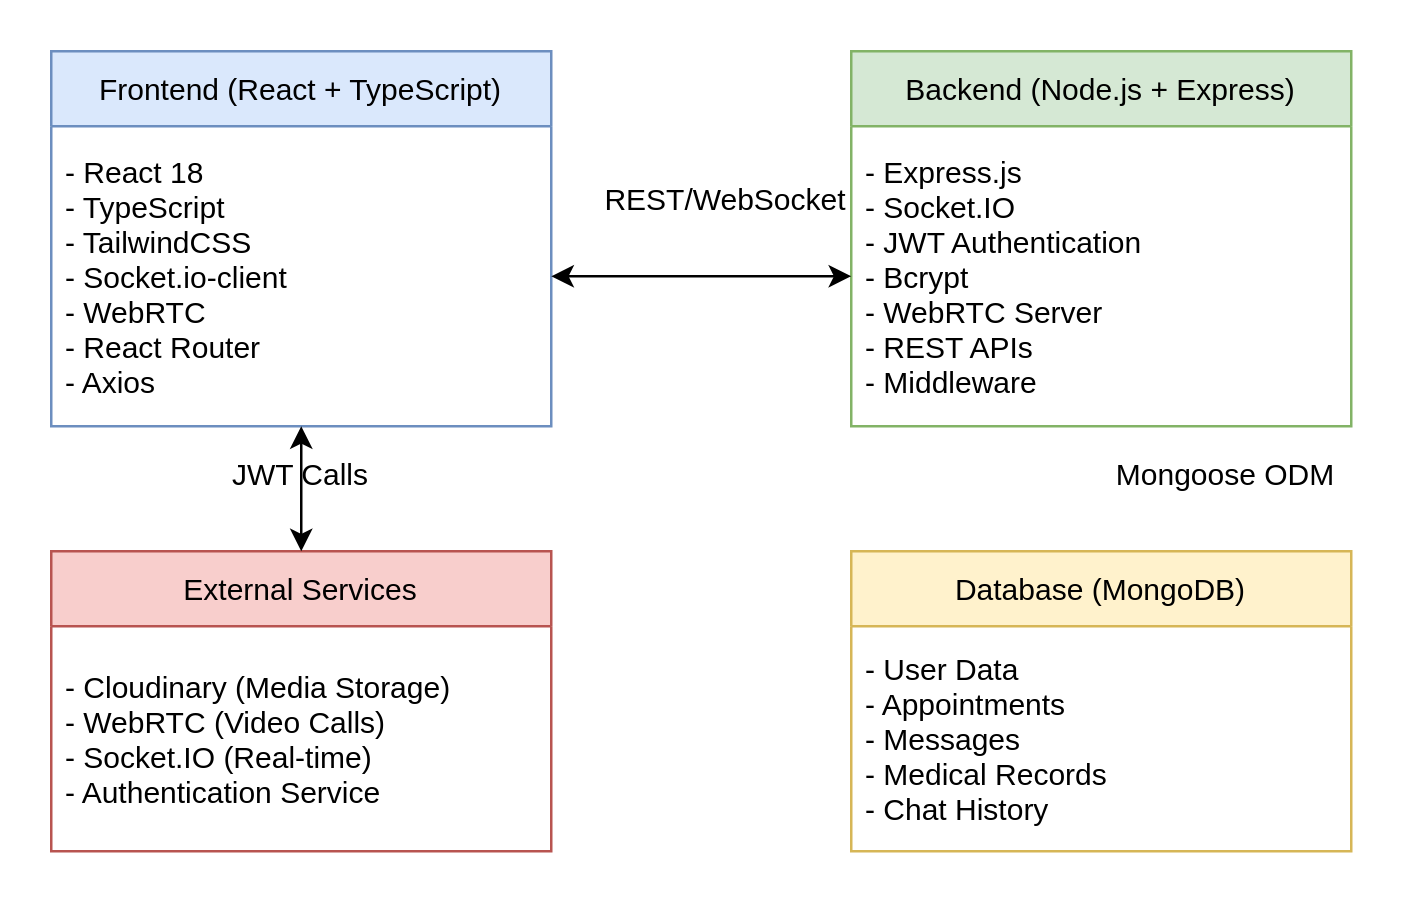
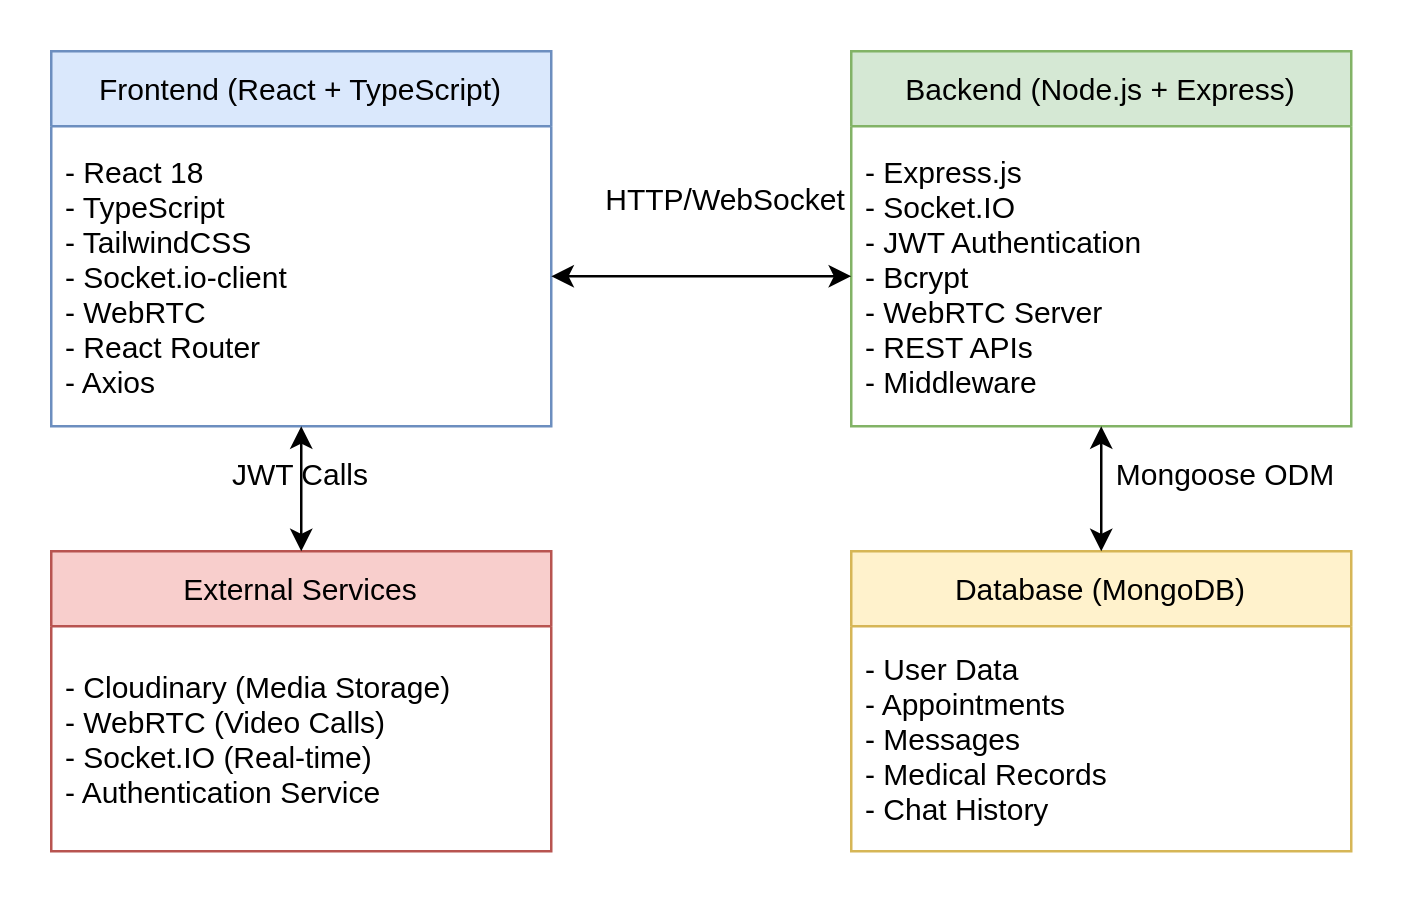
(726, 201) -> (726, 201)
none -> (1101, 488)
